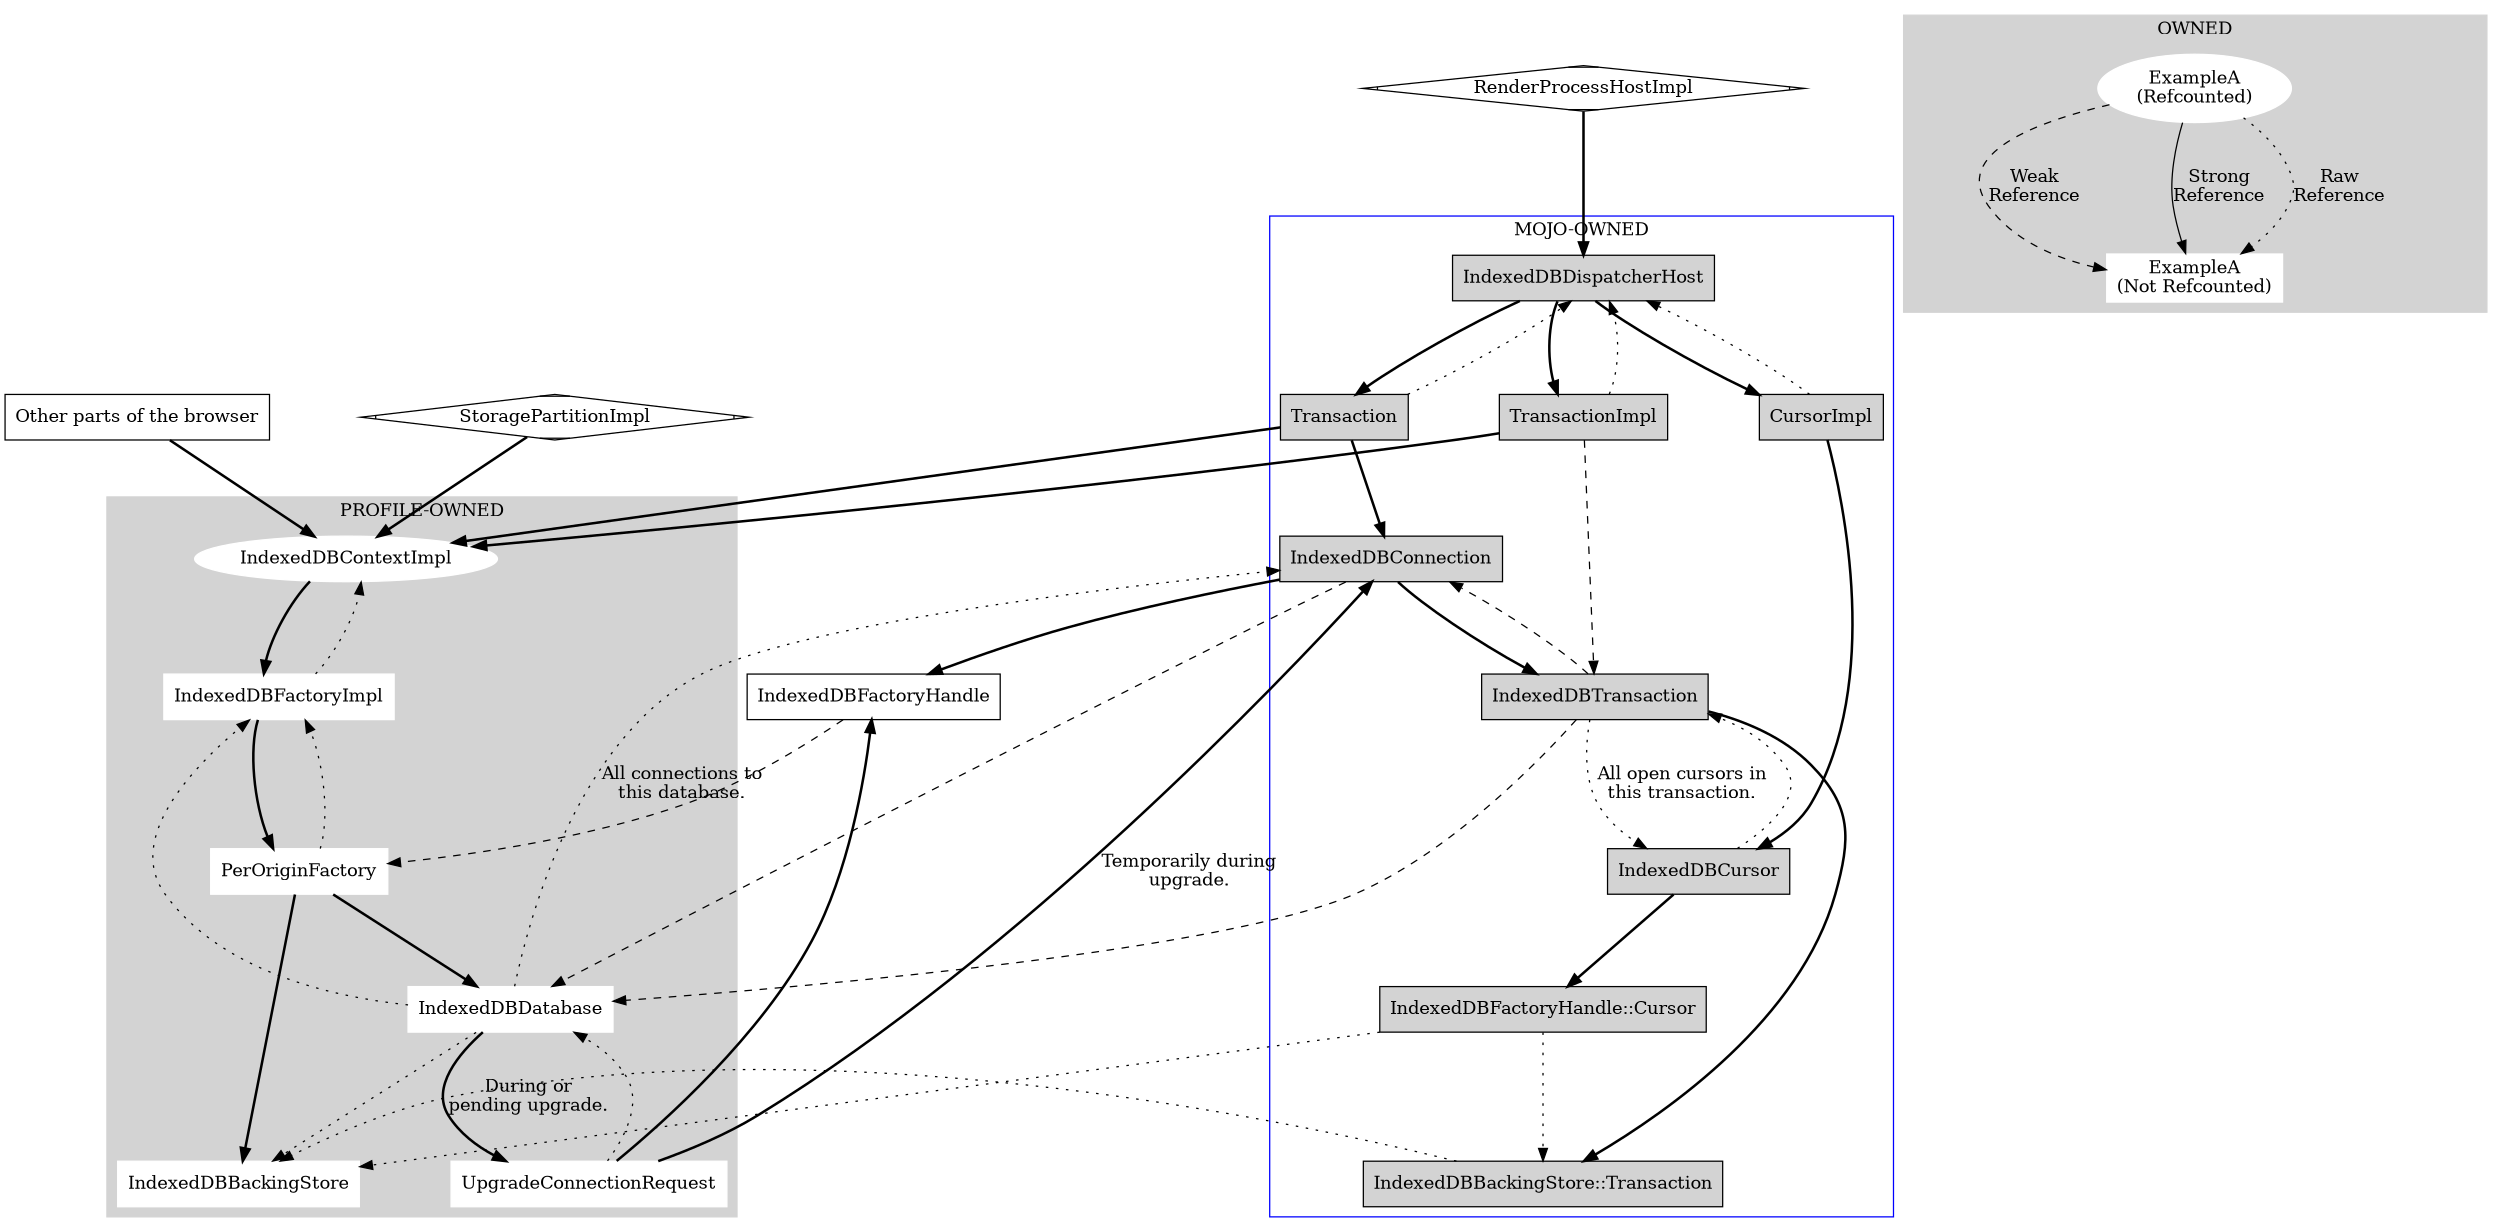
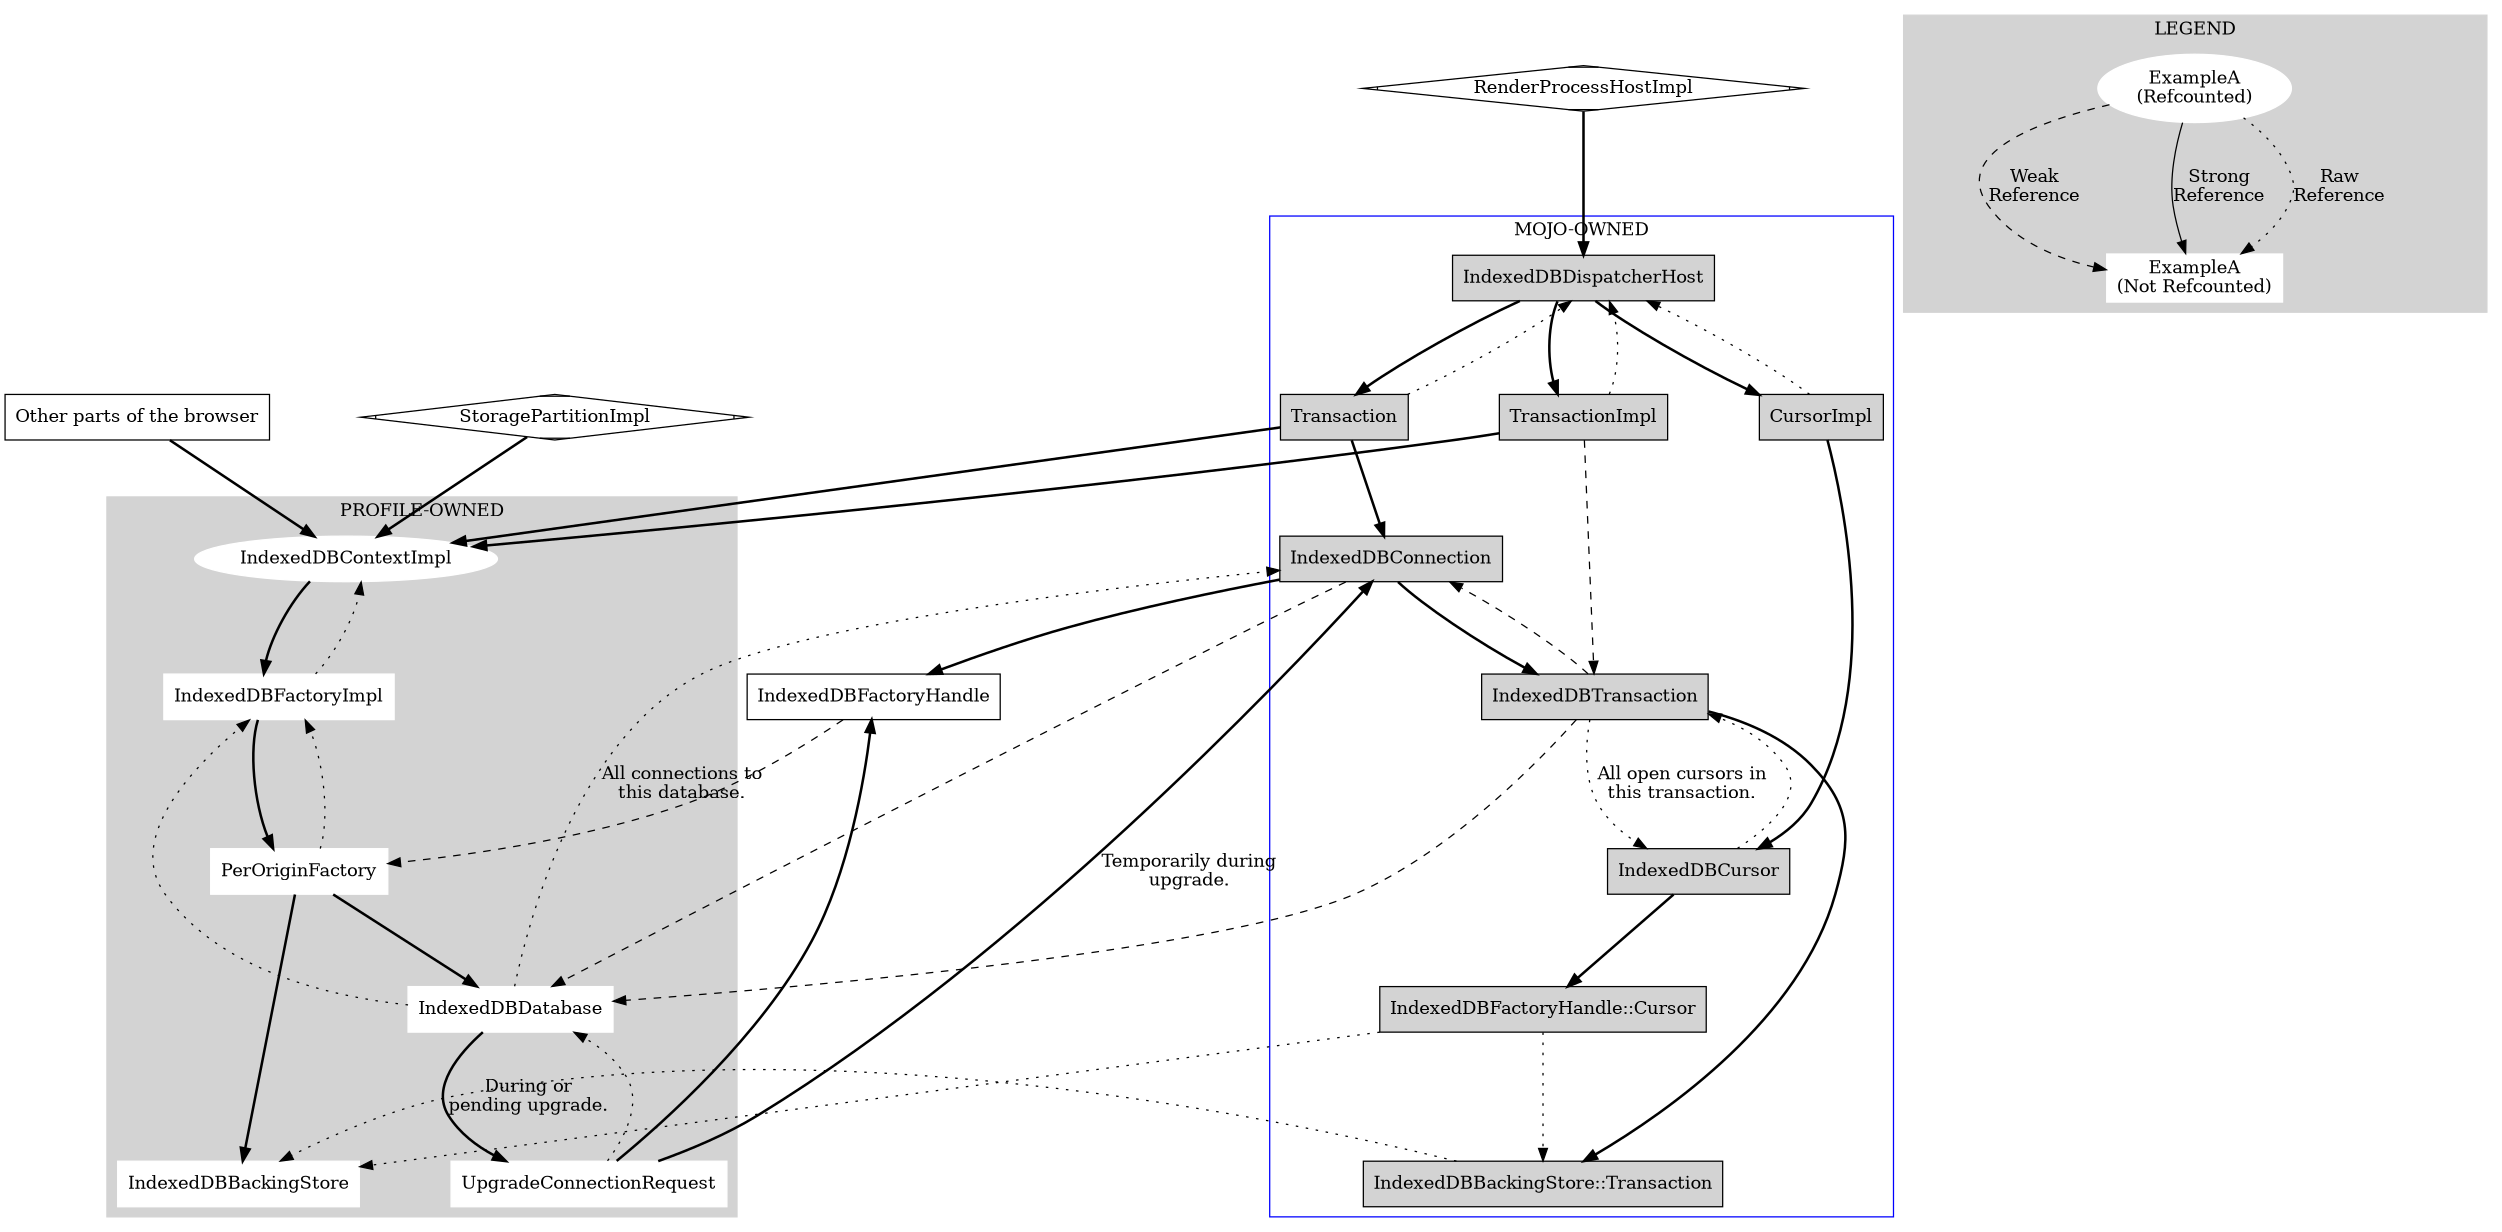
(2195, 30) -> (2195, 30)
(380, 1093) -> none
